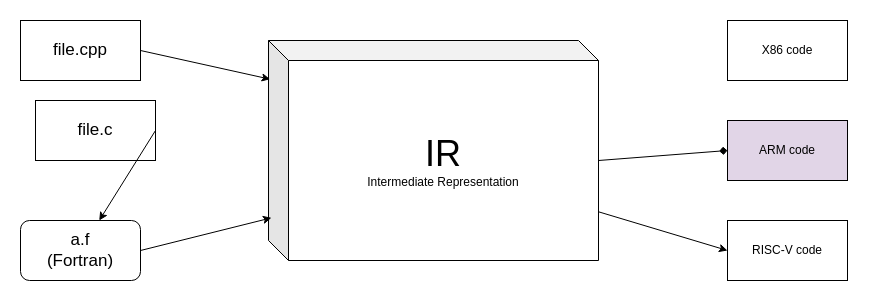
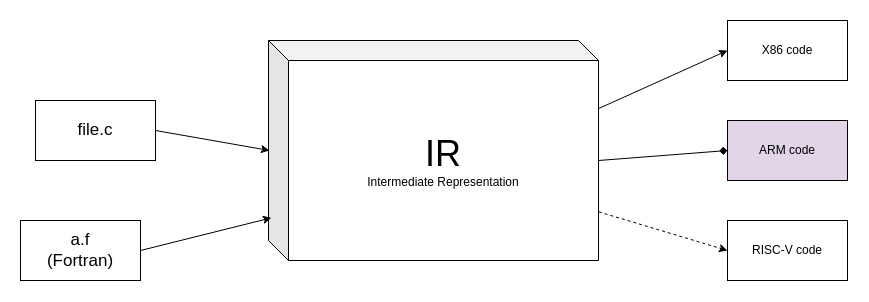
(81, 51) -> none
(202, 64) -> none
none -> (660, 81)
(129, 172) -> (209, 140)
(660, 230) -> (660, 230)
(81, 251) -> (81, 251)
